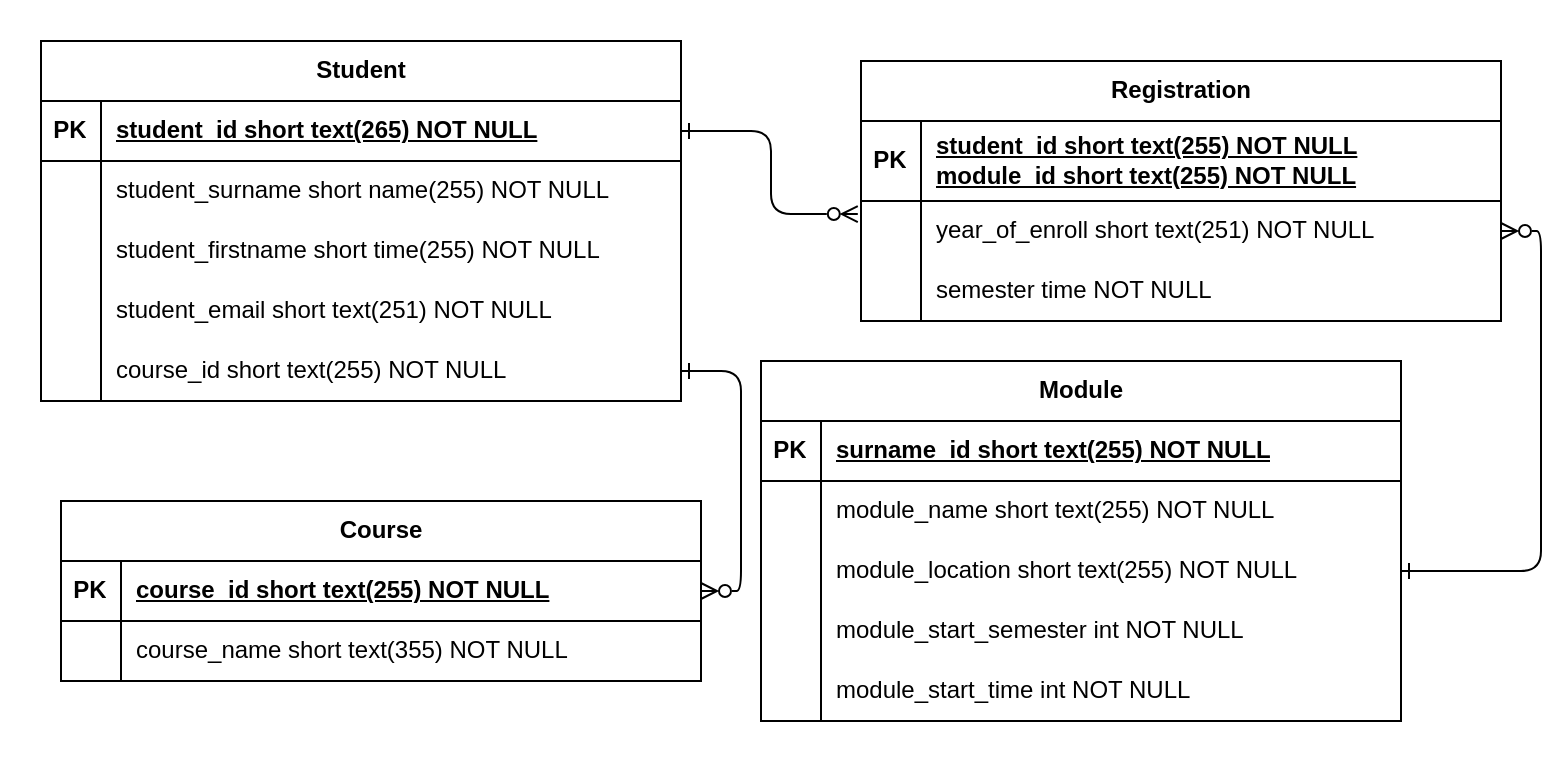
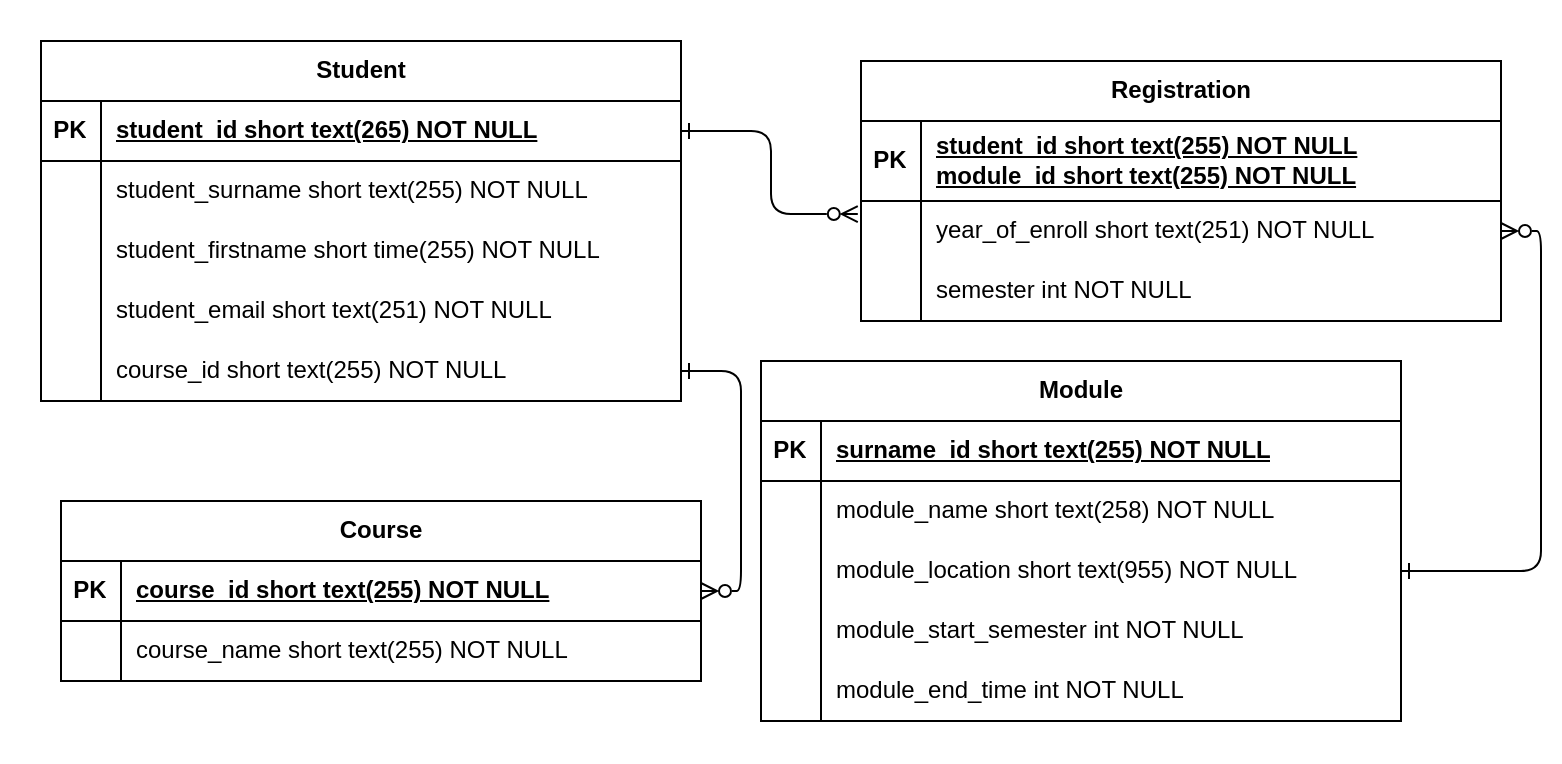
(373, 191) -> (373, 191)
(1072, 291) -> (1066, 291)
(1066, 511) -> (1066, 511)
(1084, 571) -> (1084, 571)
(366, 651) -> (366, 651)
(1020, 691) -> (1006, 691)
